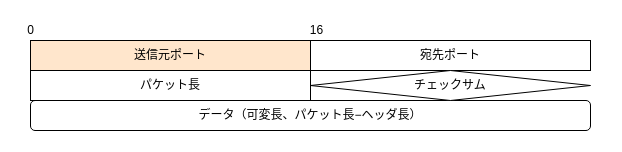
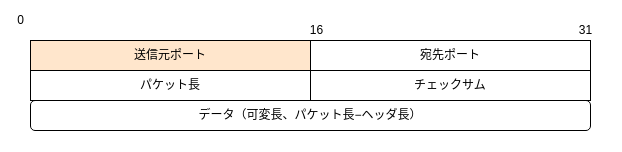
(31, 31) -> (21, 21)
none -> (586, 31)
(451, 86) -> (451, 86)
